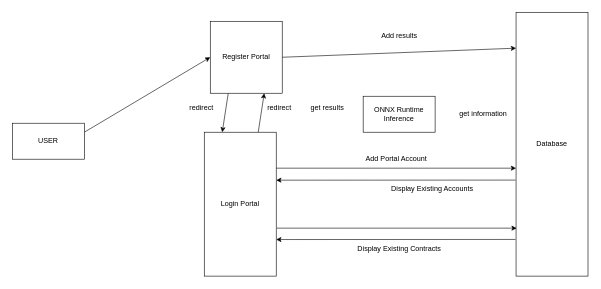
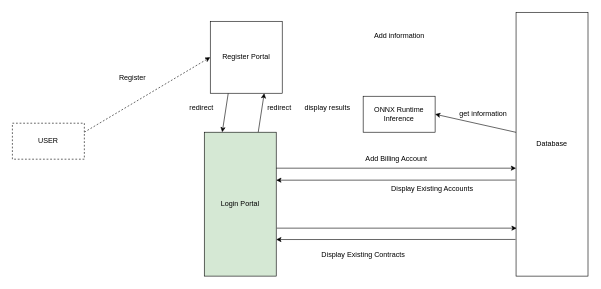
(400, 36) -> (400, 36)
(301, 57) -> none
none -> (132, 78)
(145, 96) -> (145, 96)
(328, 108) -> (328, 108)
none -> (477, 124)
(48, 141) -> (48, 141)
(397, 159) -> (397, 159)
(240, 204) -> (240, 204)
(399, 249) -> (363, 255)
